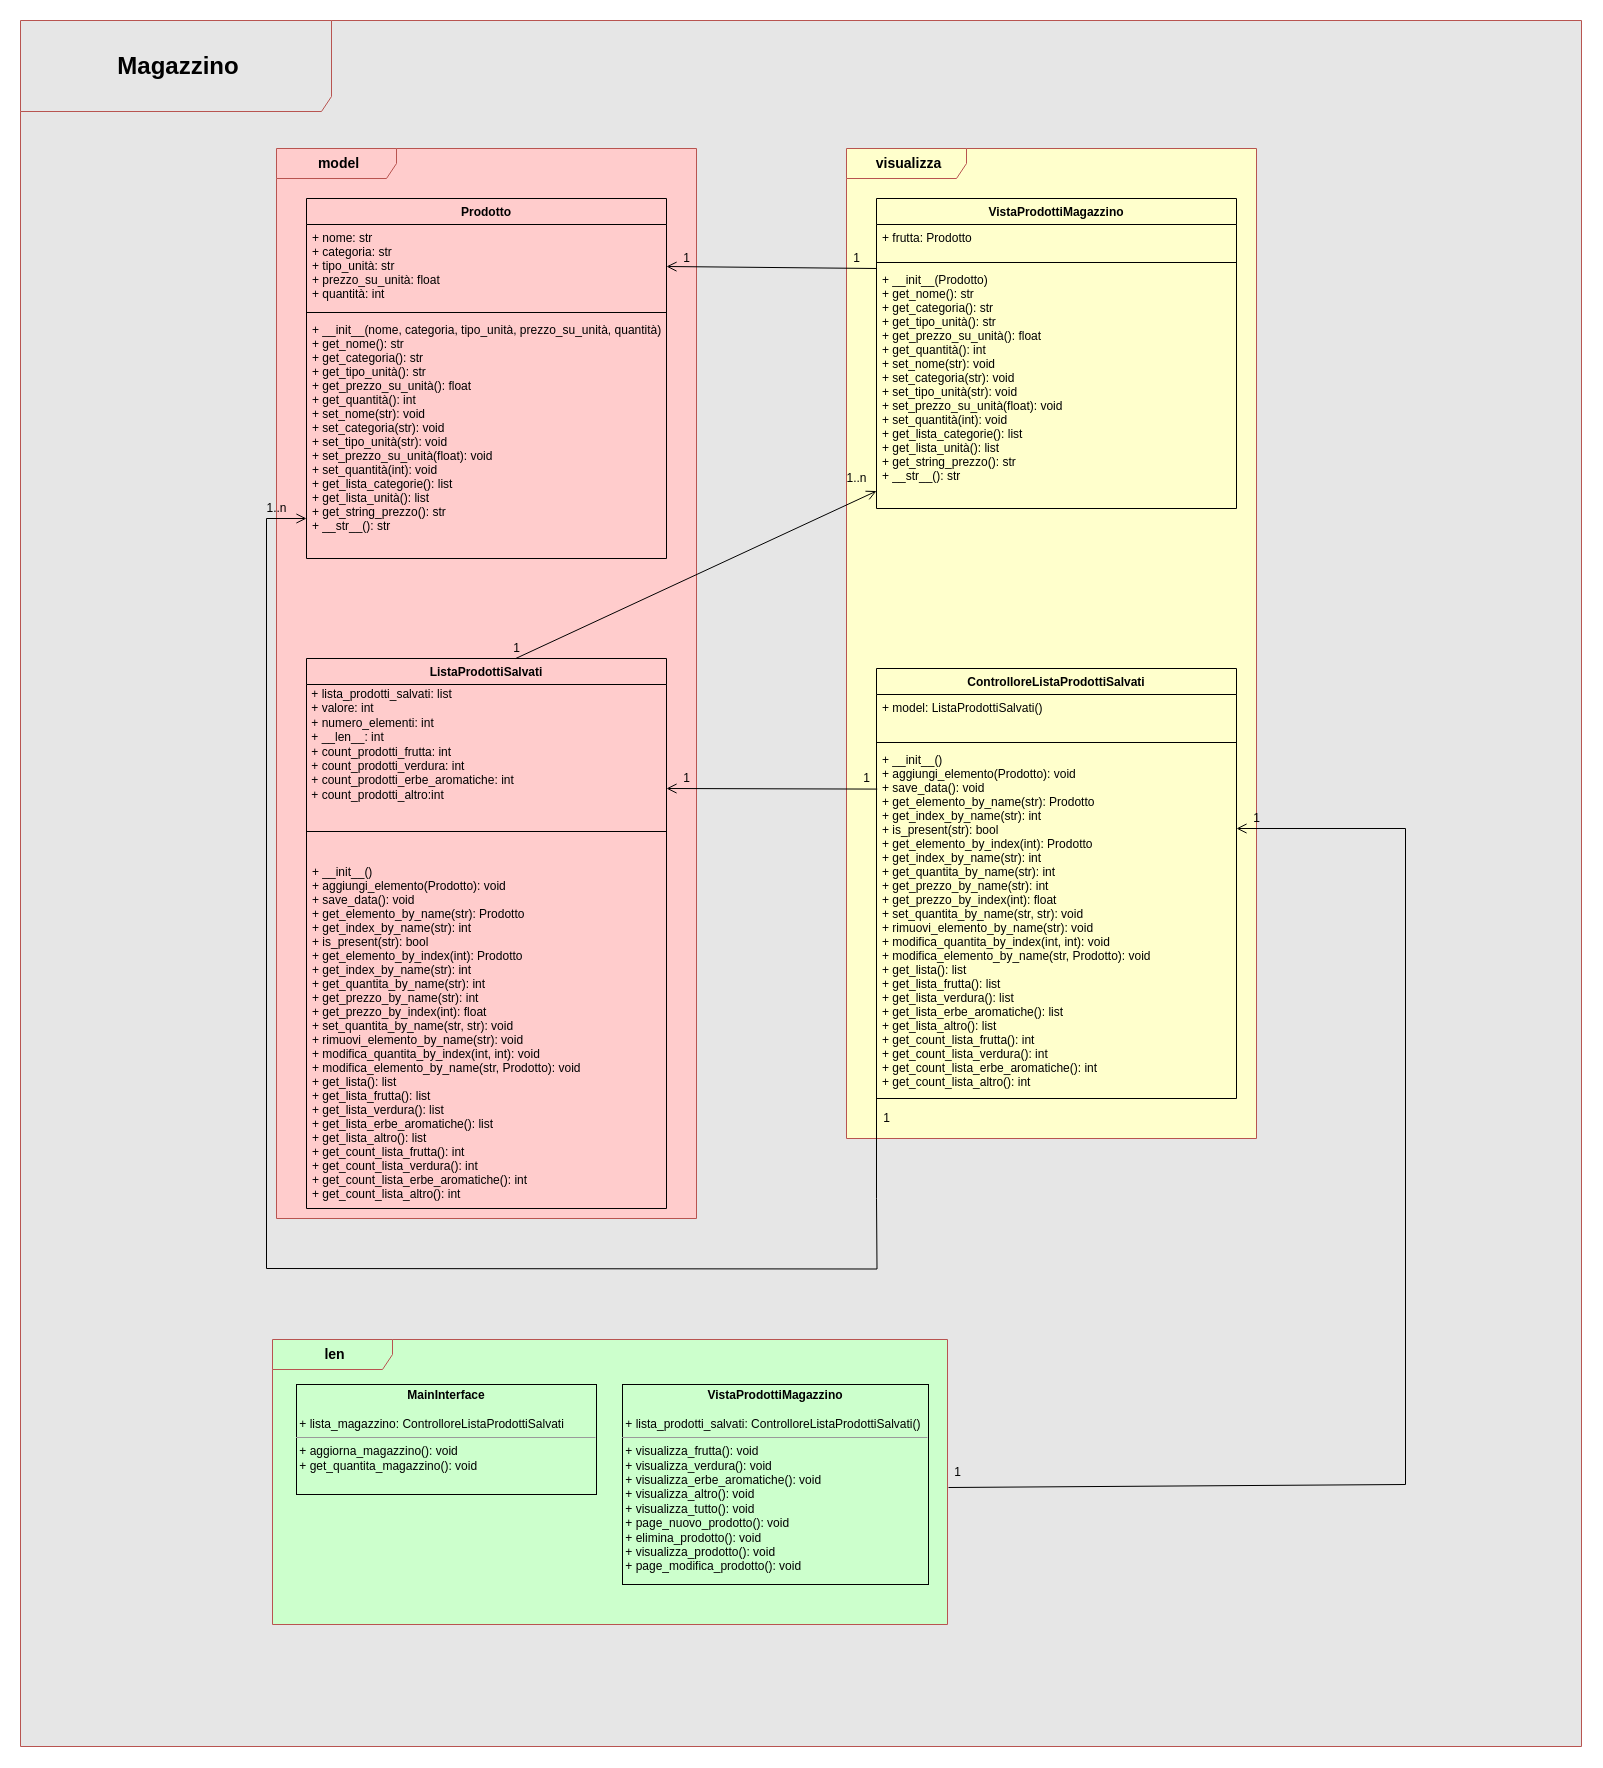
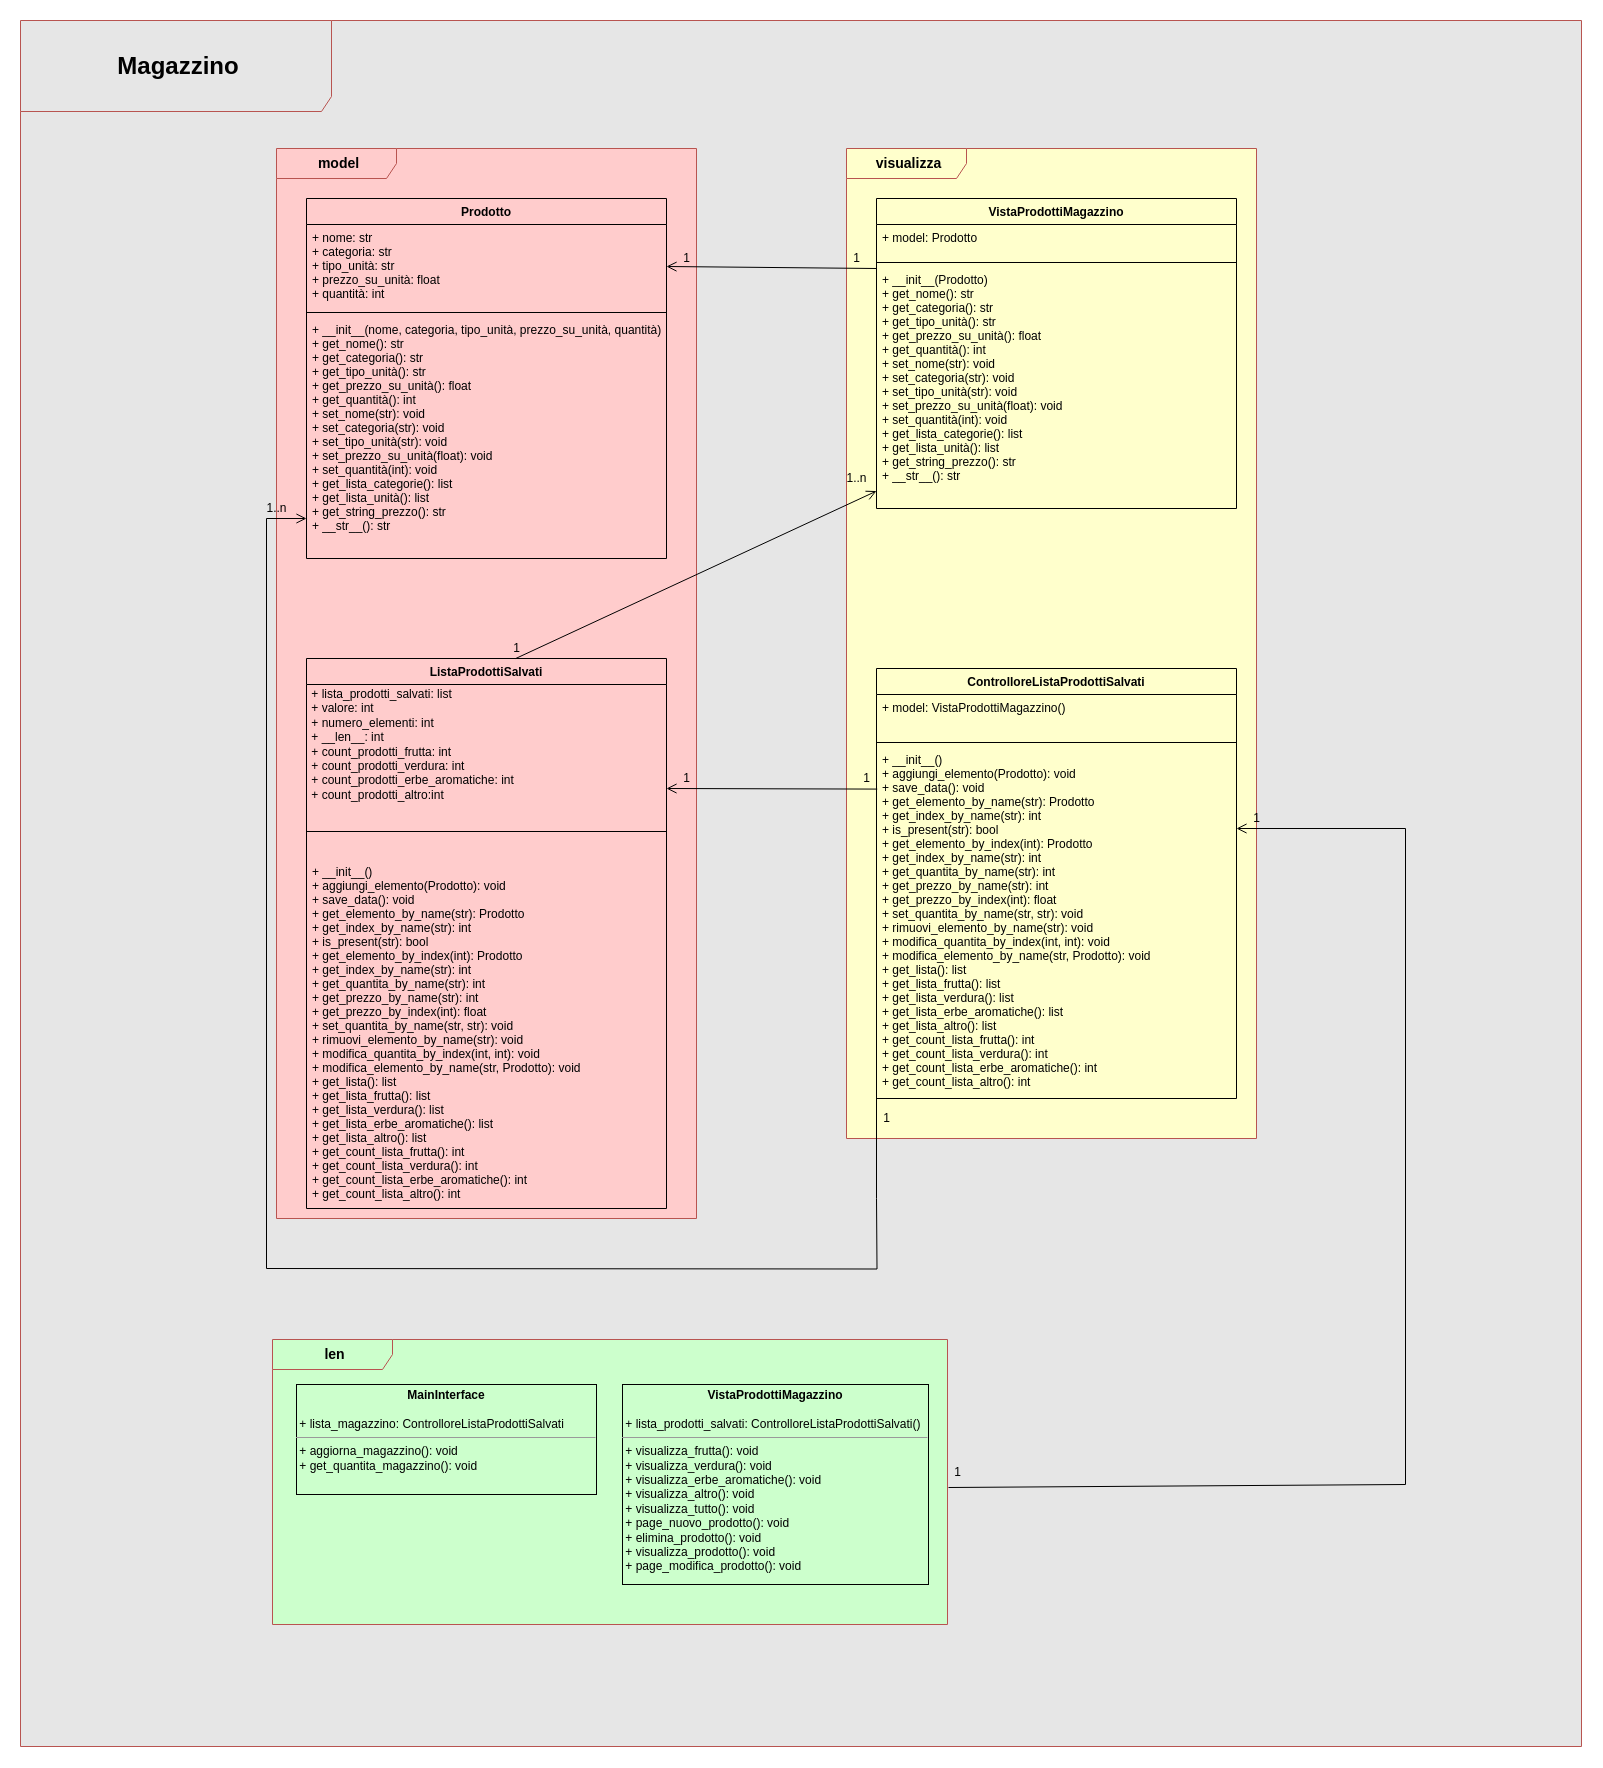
(938, 238) -> (933, 238)
(974, 708) -> (982, 708)
